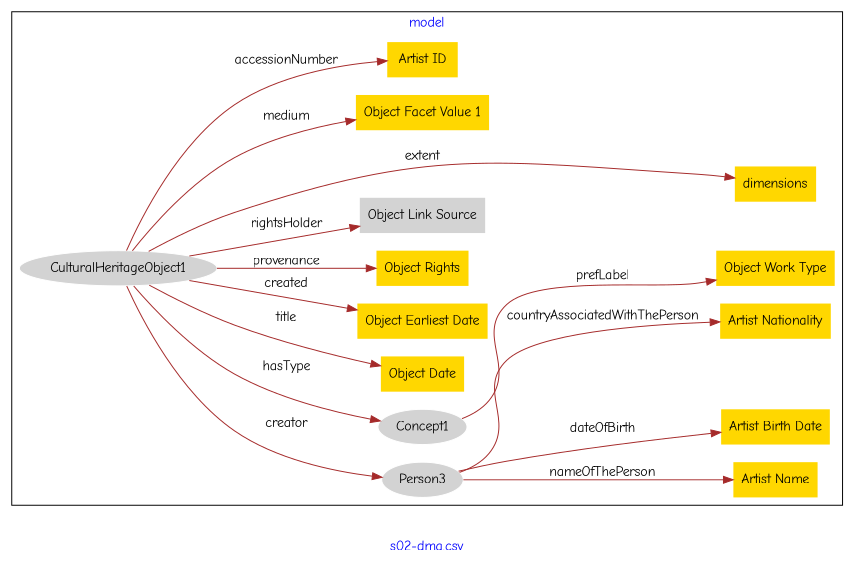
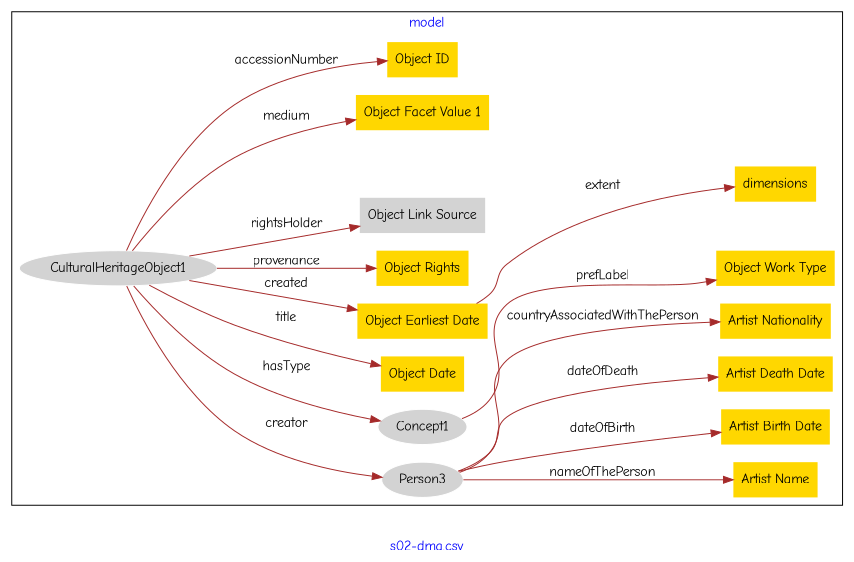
(422, 60) -> (422, 60)
(430, 167) -> (586, 221)
none -> (775, 374)
